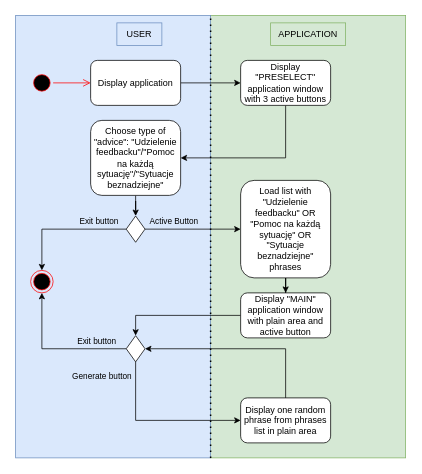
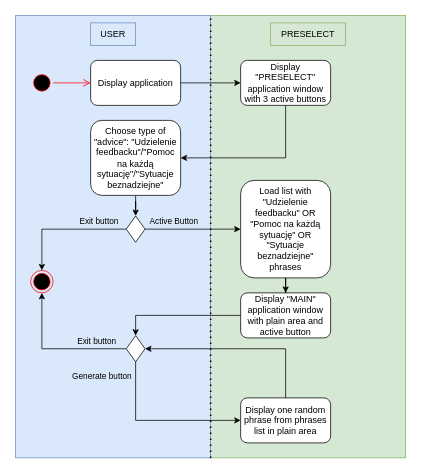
(139, 34) -> (113, 34)
(308, 34) -> (308, 34)
